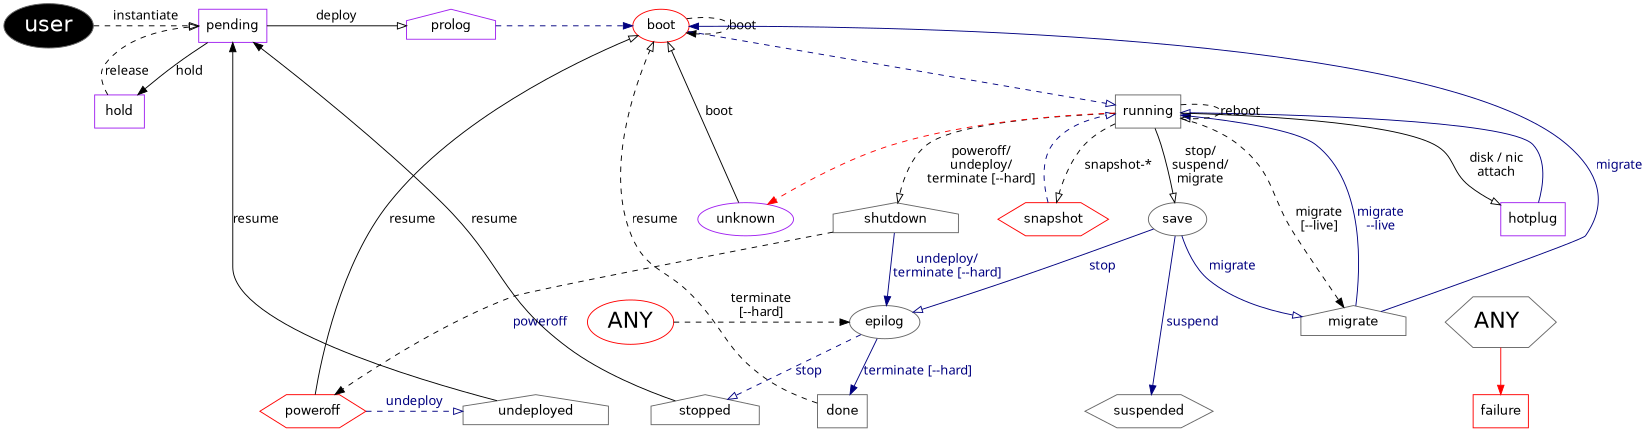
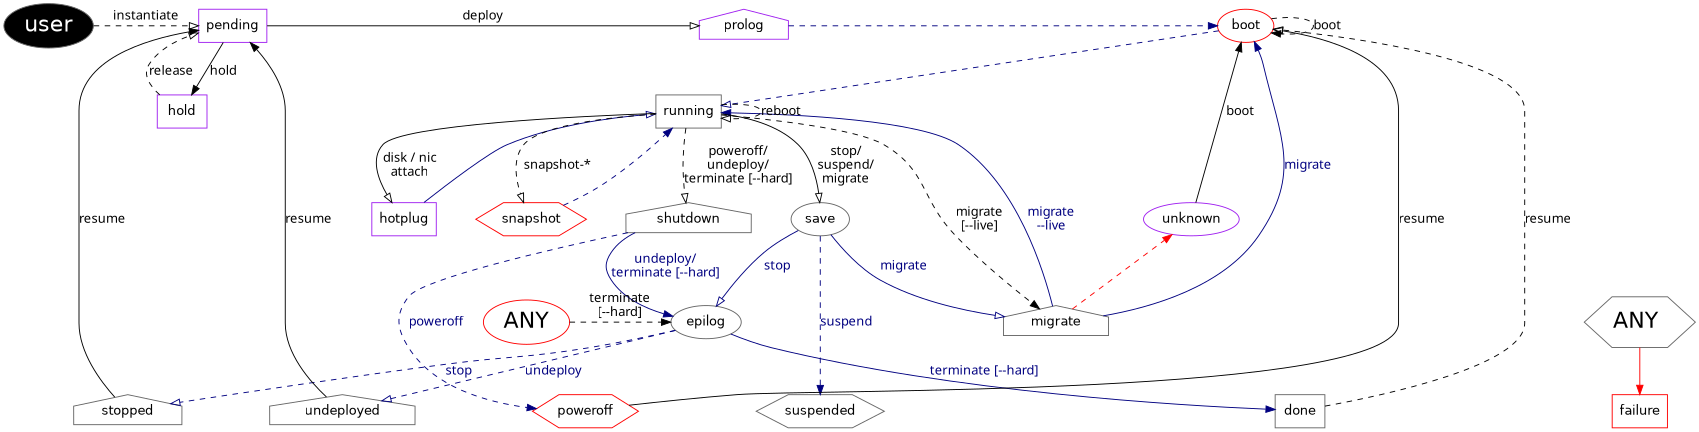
(705, 127) -> (1217, 127)
(930, 135) -> (1118, 275)
(1053, 144) -> (617, 174)
(578, 282) -> (424, 287)
(1164, 311) -> (820, 311)
(410, 411) -> (533, 365)
